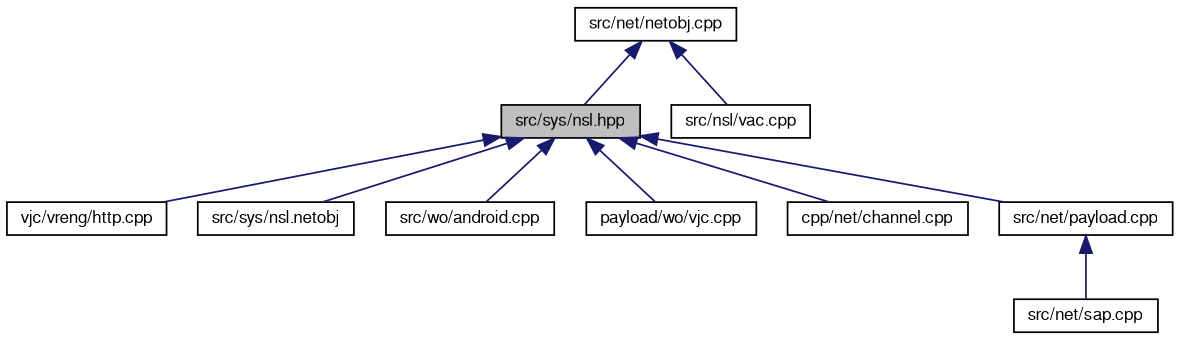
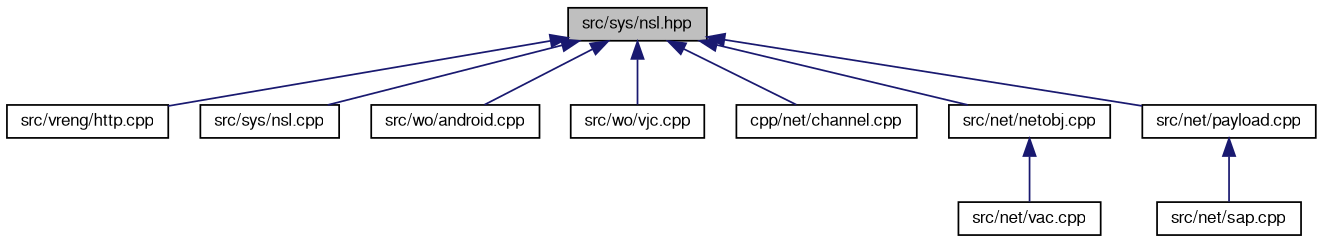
(607, 80) -> (842, 75)
(741, 121) -> (1030, 219)
(87, 219) -> (88, 121)
(276, 219) -> (270, 121)
(671, 219) -> (638, 121)
